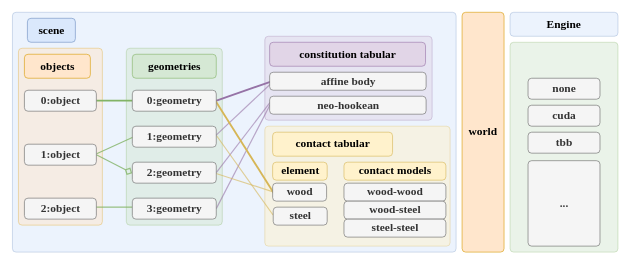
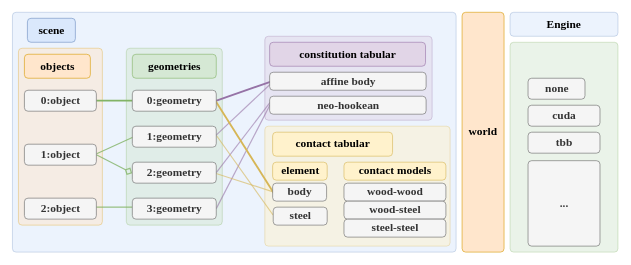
(564, 89) -> (557, 89)
(300, 192) -> (300, 192)
